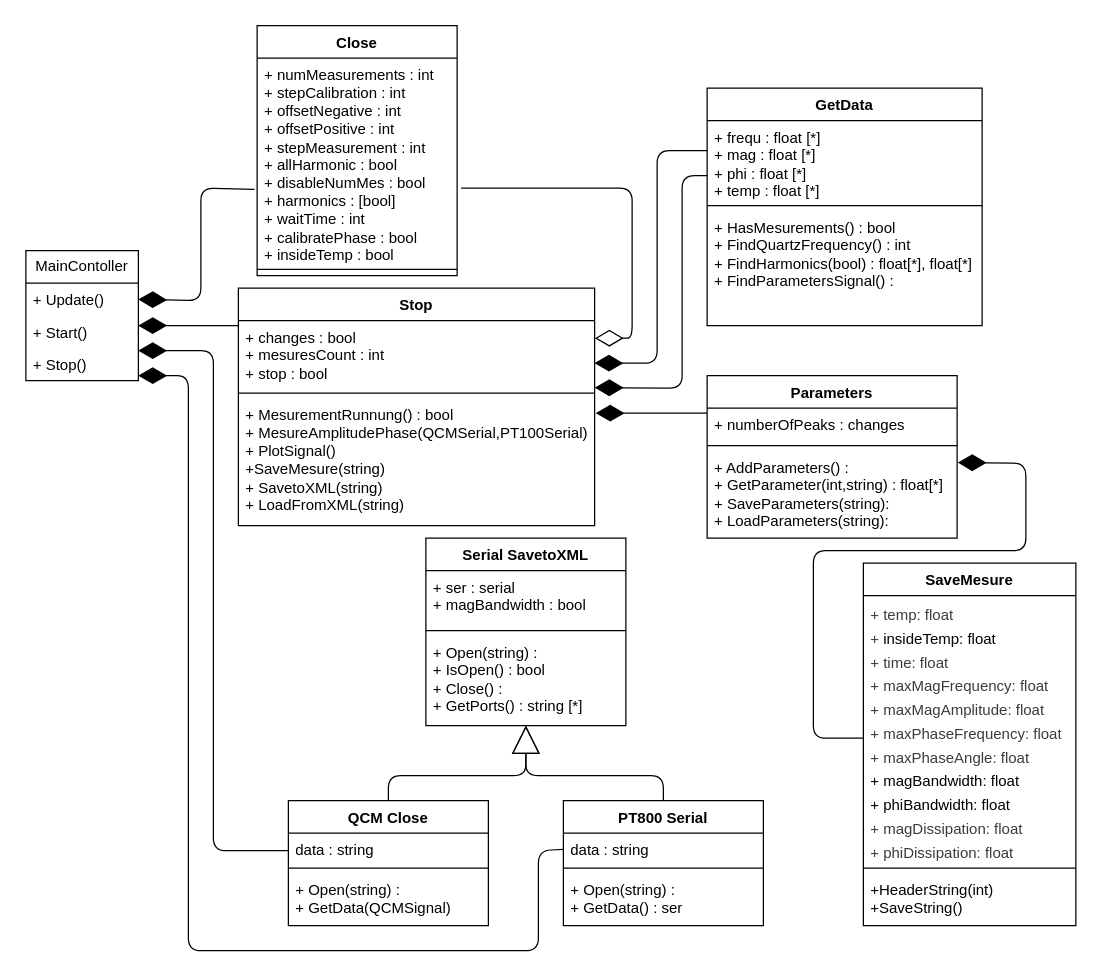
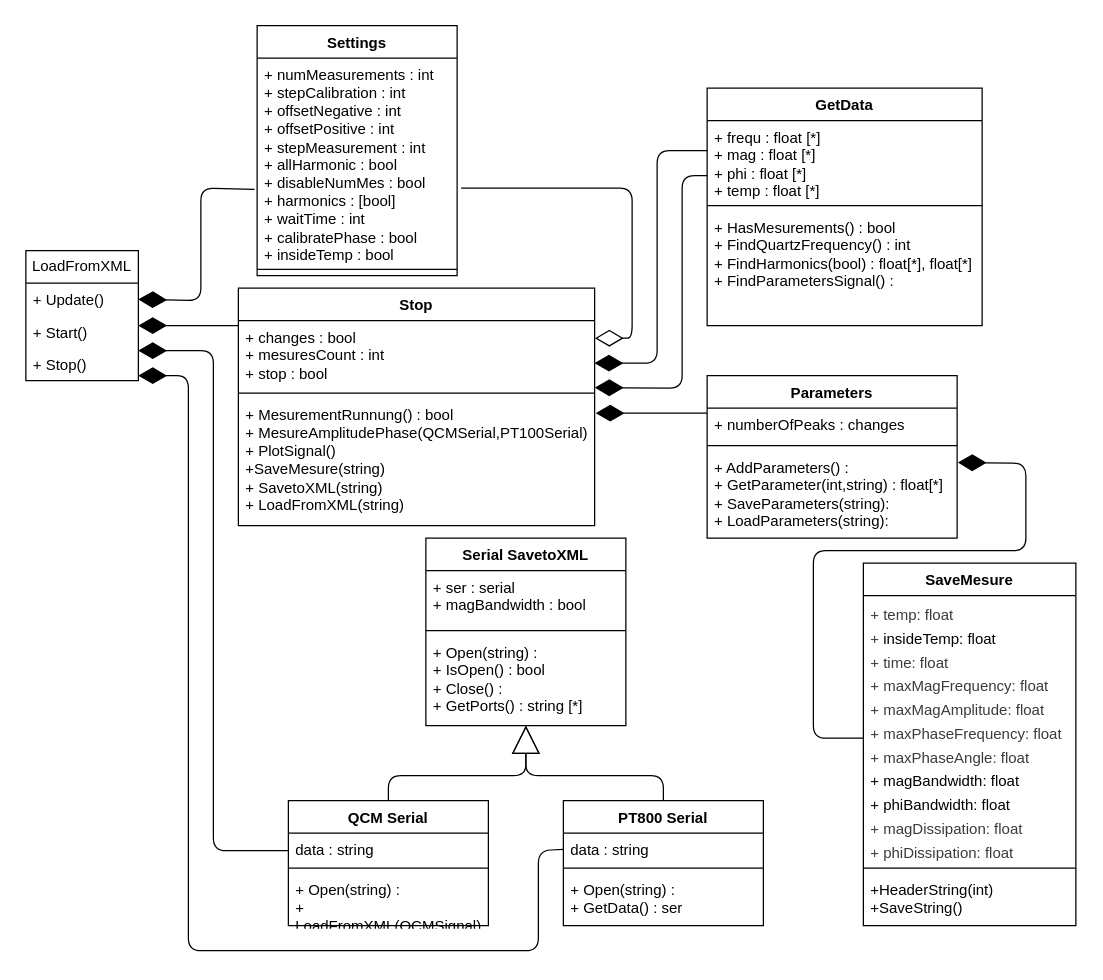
(357, 43) -> (357, 43)
(82, 267) -> (82, 267)
(388, 818) -> (388, 818)
(374, 900) -> (389, 909)
